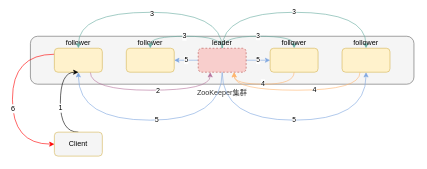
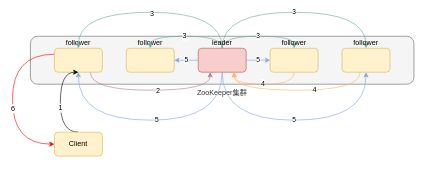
(222, 60) -> (222, 60)
(78, 144) -> (78, 144)
